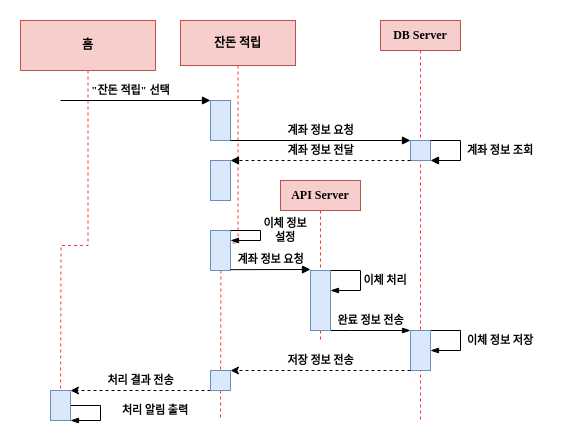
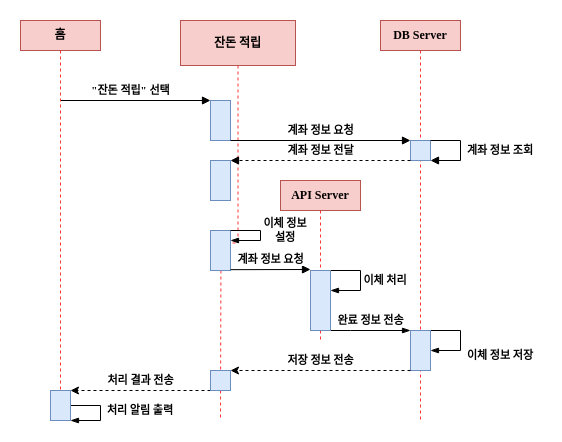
(88, 46) -> (61, 36)
(501, 341) -> (501, 356)
(156, 411) -> (141, 411)
